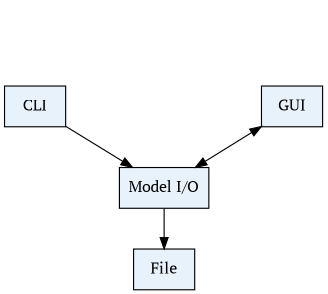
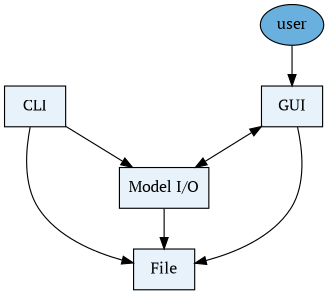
none -> (292, 25)
none -> (44, 215)
none -> (285, 216)
